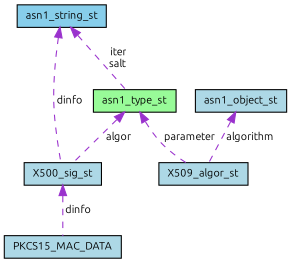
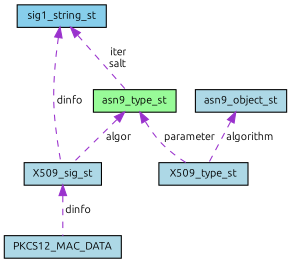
(62, 16) -> (62, 16)
(135, 101) -> (135, 101)
(241, 101) -> (241, 101)
(63, 174) -> (63, 174)
(203, 174) -> (203, 174)
(63, 247) -> (63, 247)
